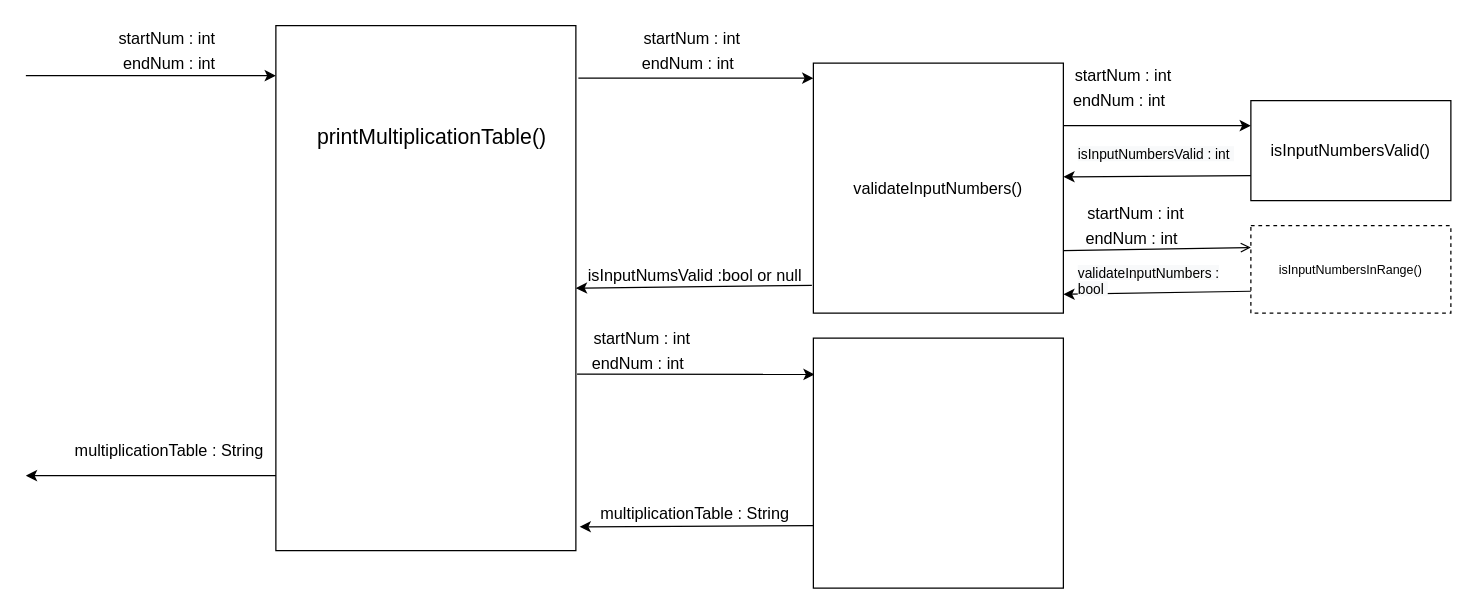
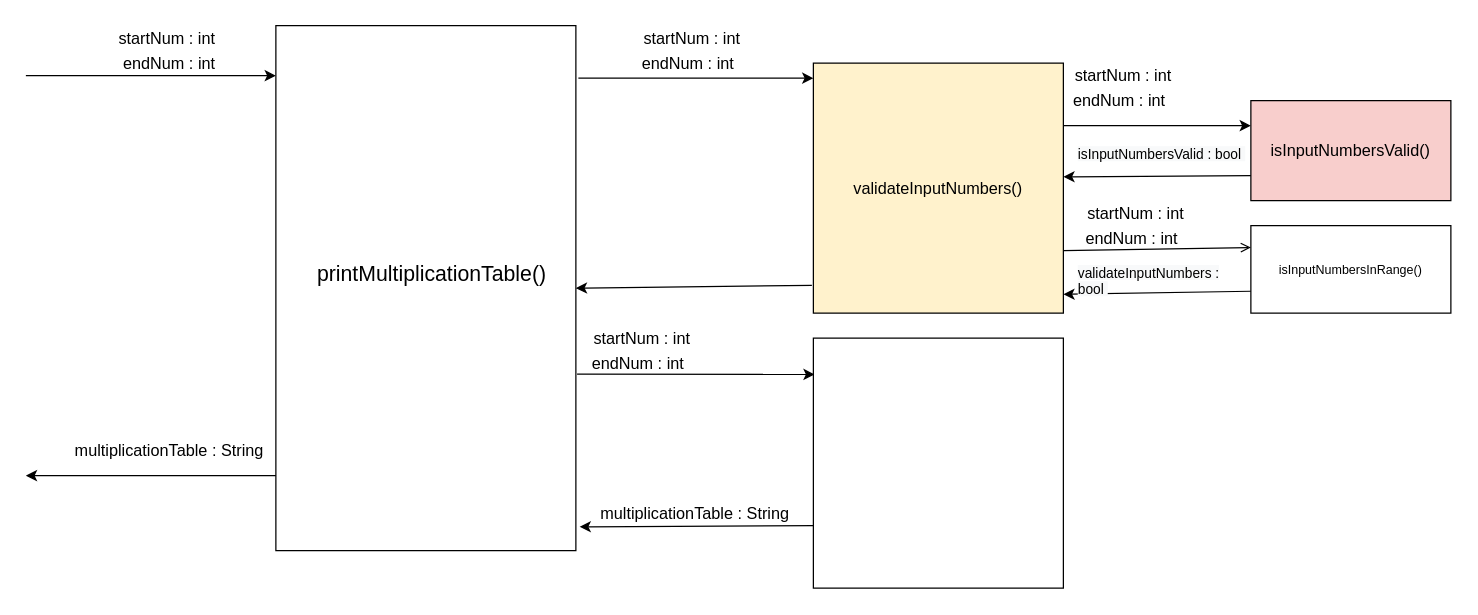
(432, 138) -> (432, 276)
(1351, 151) -> (1351, 151)
(1162, 155) -> (1166, 155)
(938, 188) -> (938, 188)
(1351, 269) -> (1351, 269)
(694, 276) -> none
